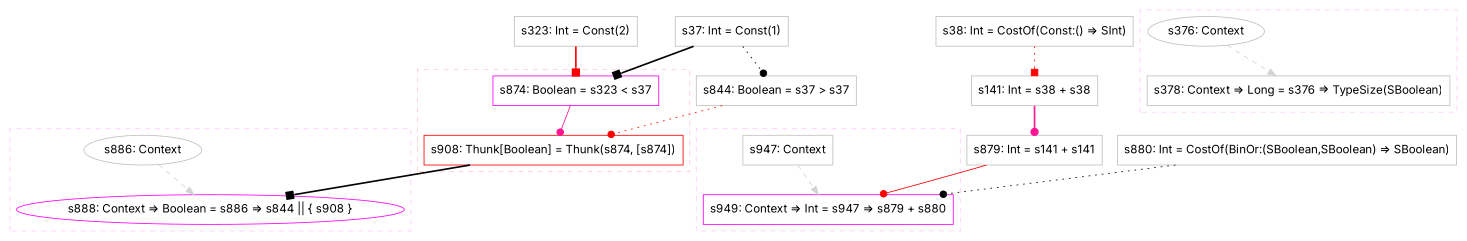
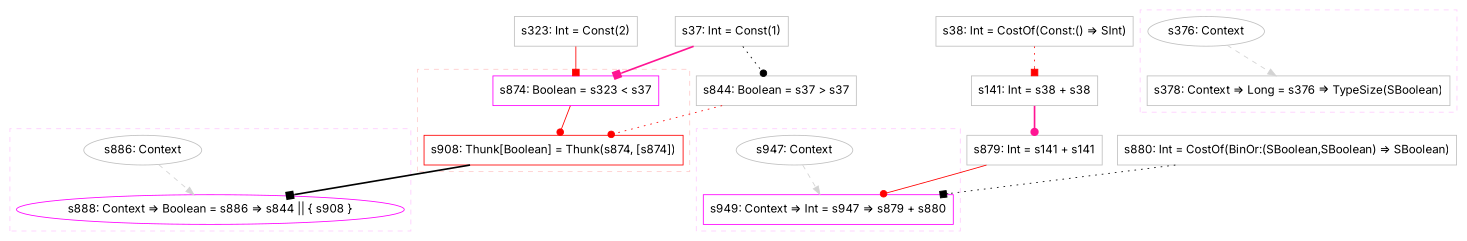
(576, 57) -> (576, 57)
(658, 60) -> (658, 60)
(566, 117) -> (566, 117)
(788, 150) -> (794, 150)
(1061, 179) -> (1062, 179)
